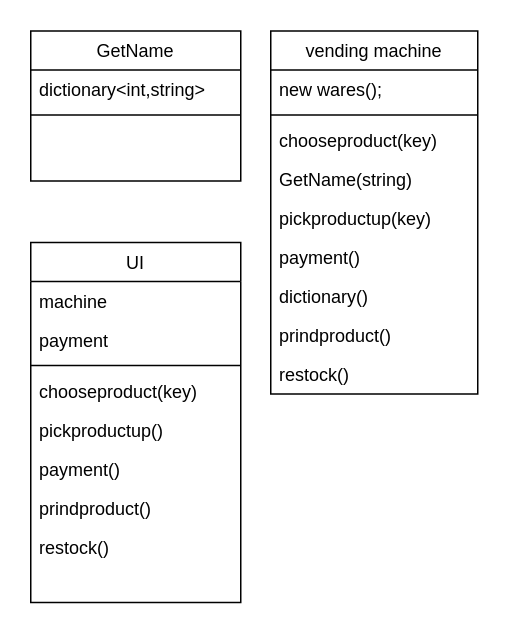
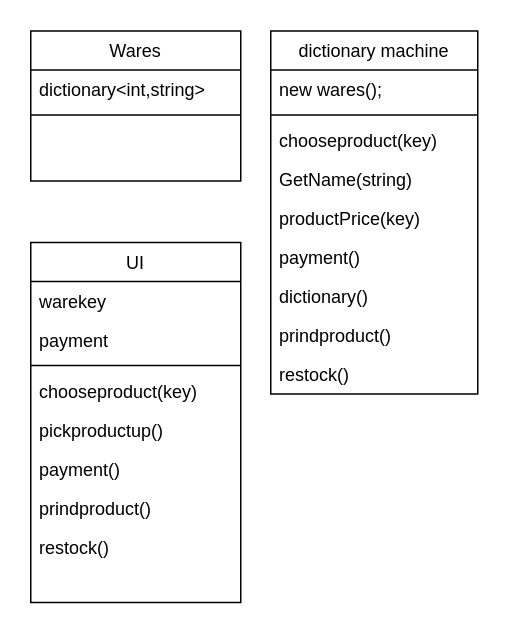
(135, 51) -> (135, 51)
(374, 51) -> (374, 51)
(367, 219) -> (362, 219)
(72, 302) -> (74, 302)
